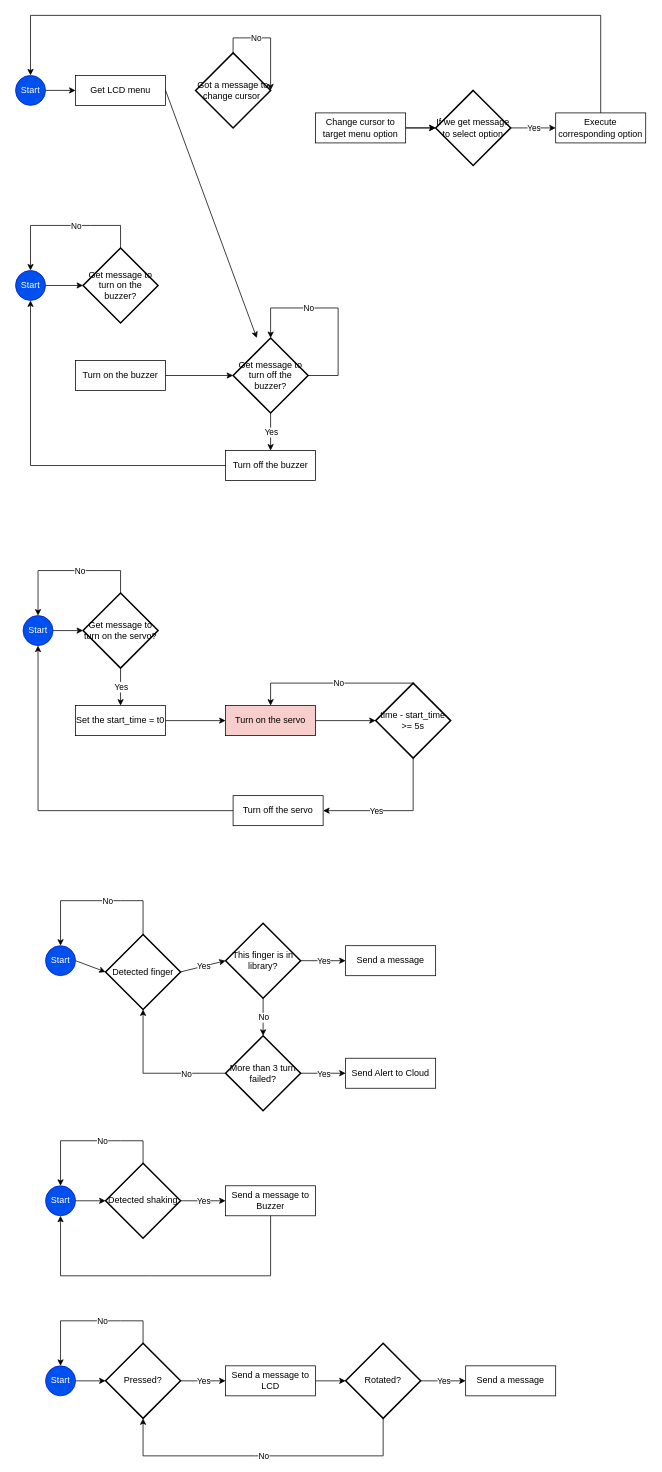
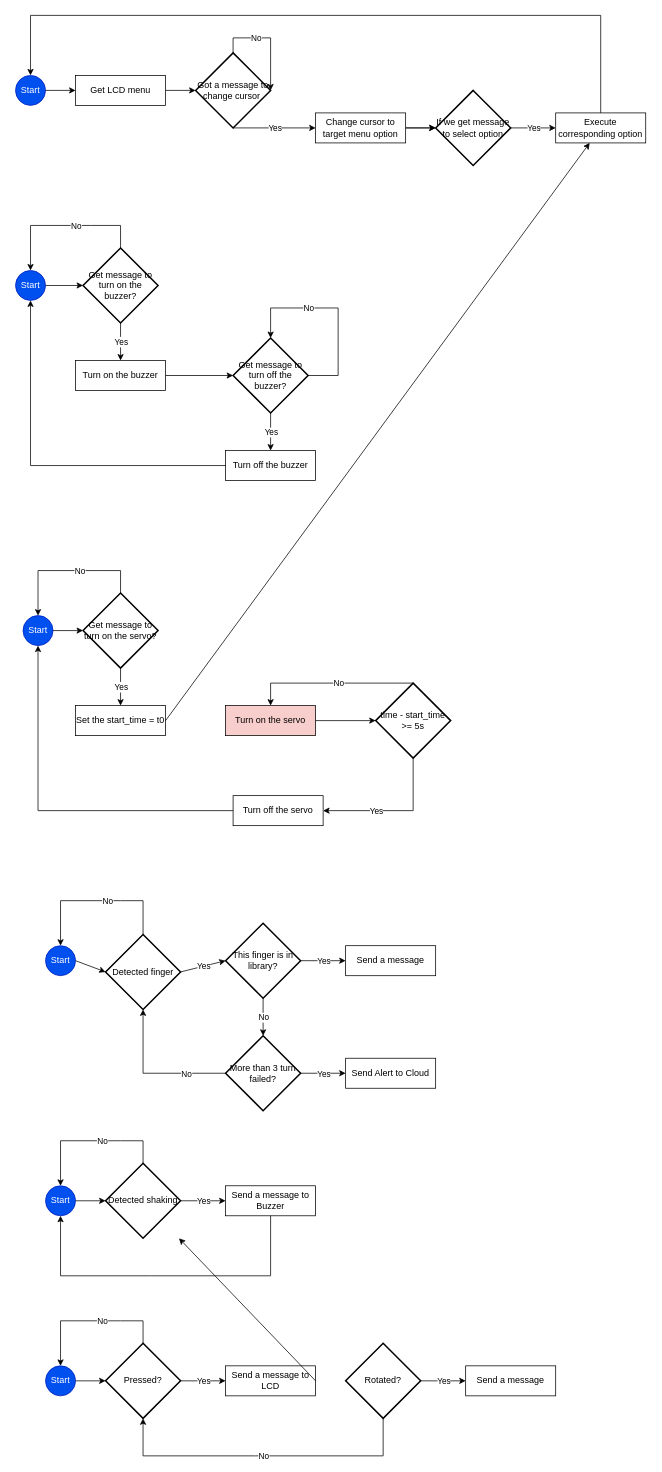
none -> (275, 128)
(210, 212) -> (177, 90)
none -> (120, 339)
(192, 720) -> (376, 434)
(339, 1380) -> (216, 1277)
